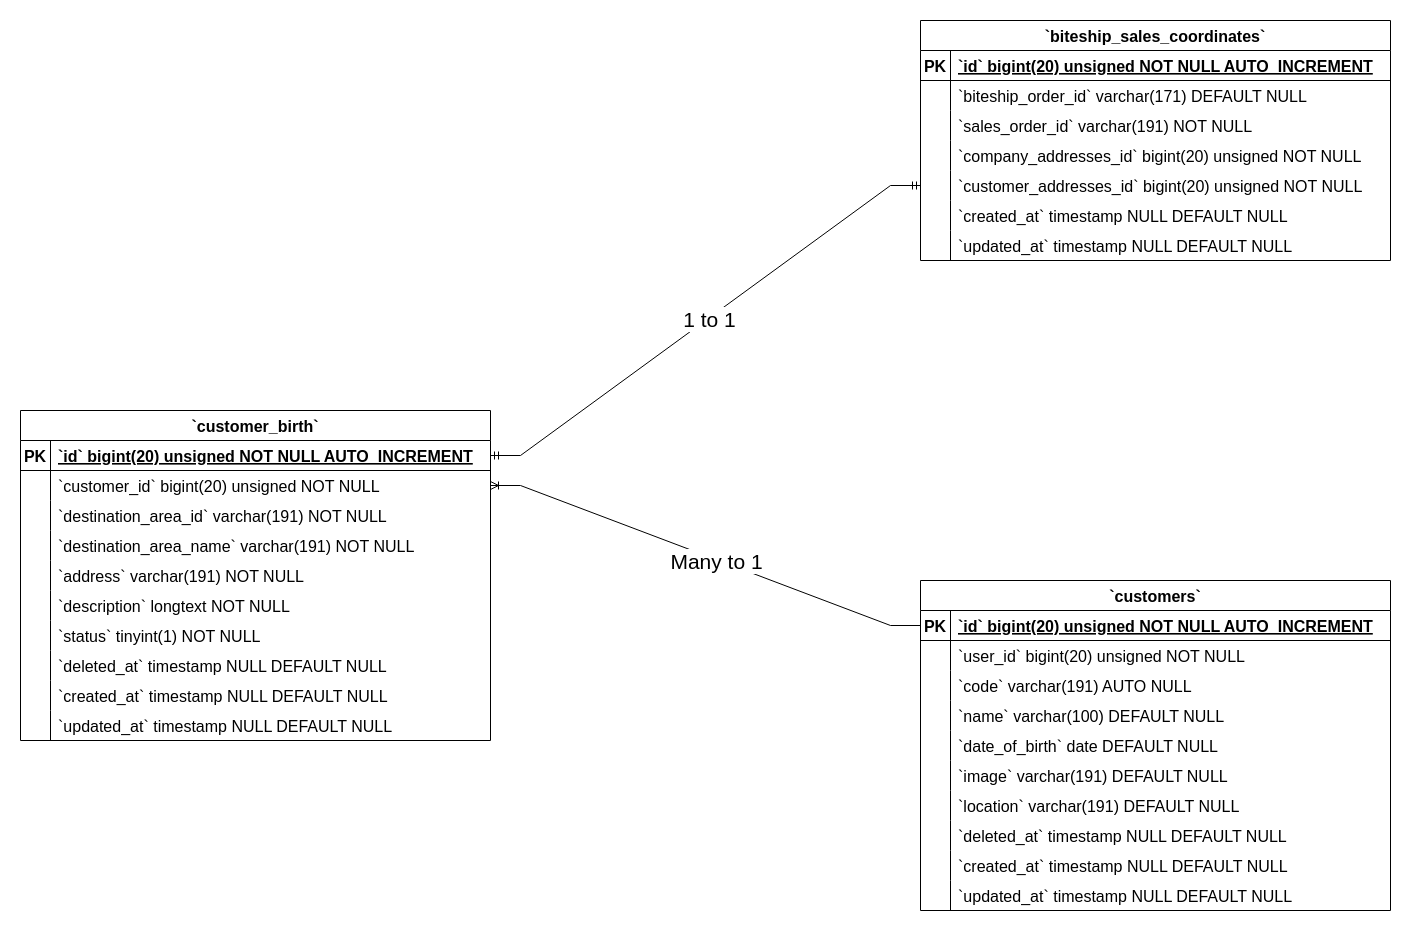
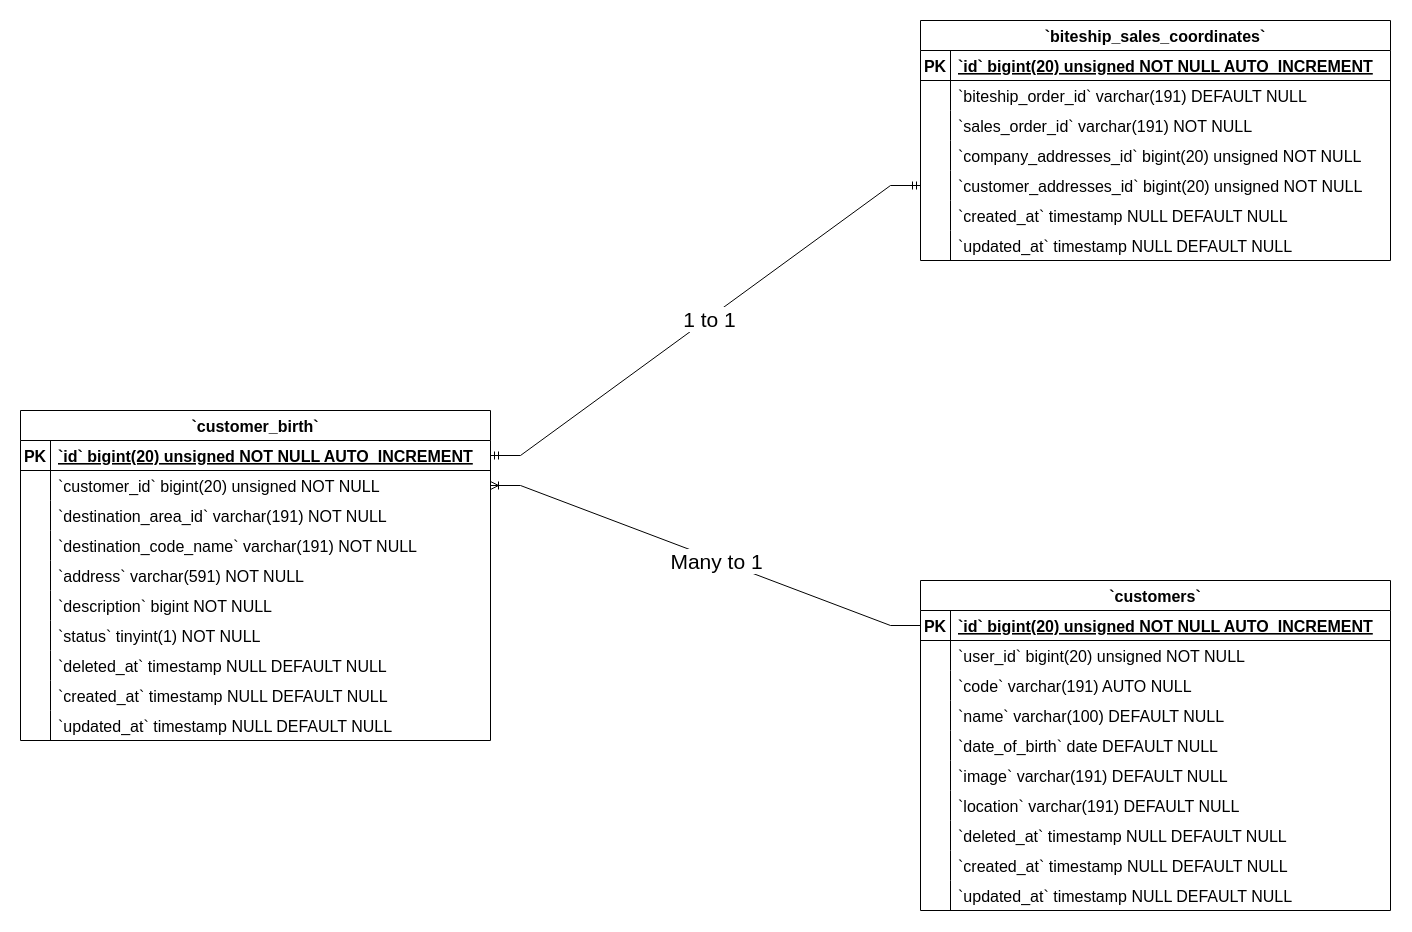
(1147, 97) -> (1147, 97)
(249, 547) -> (249, 547)
(191, 577) -> (191, 577)
(184, 607) -> (173, 607)
